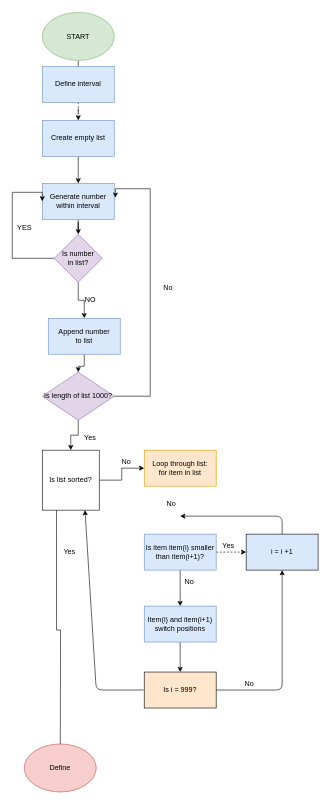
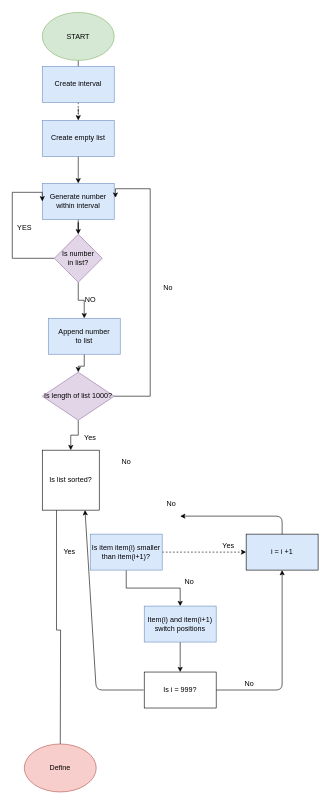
(78, 84) -> (78, 84)
(180, 468) -> none
(122, 480) -> none
(180, 552) -> (126, 552)
(180, 690) -> (180, 690)
